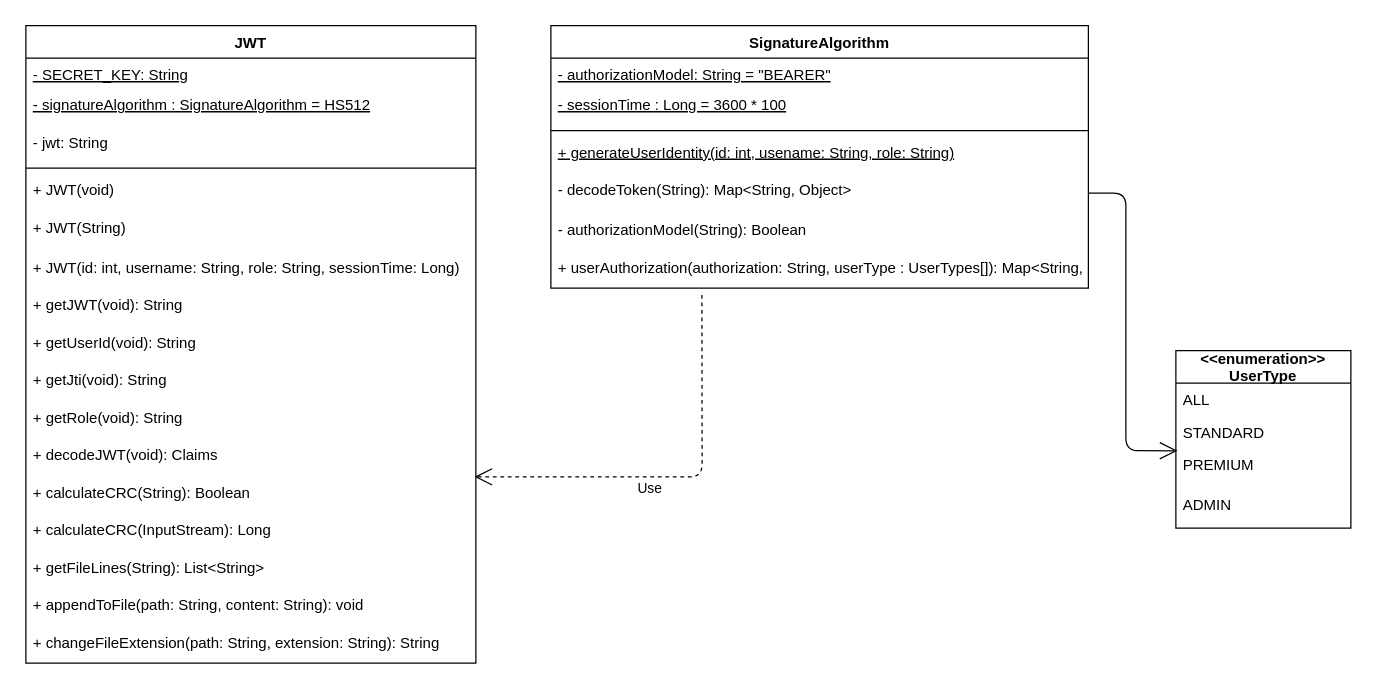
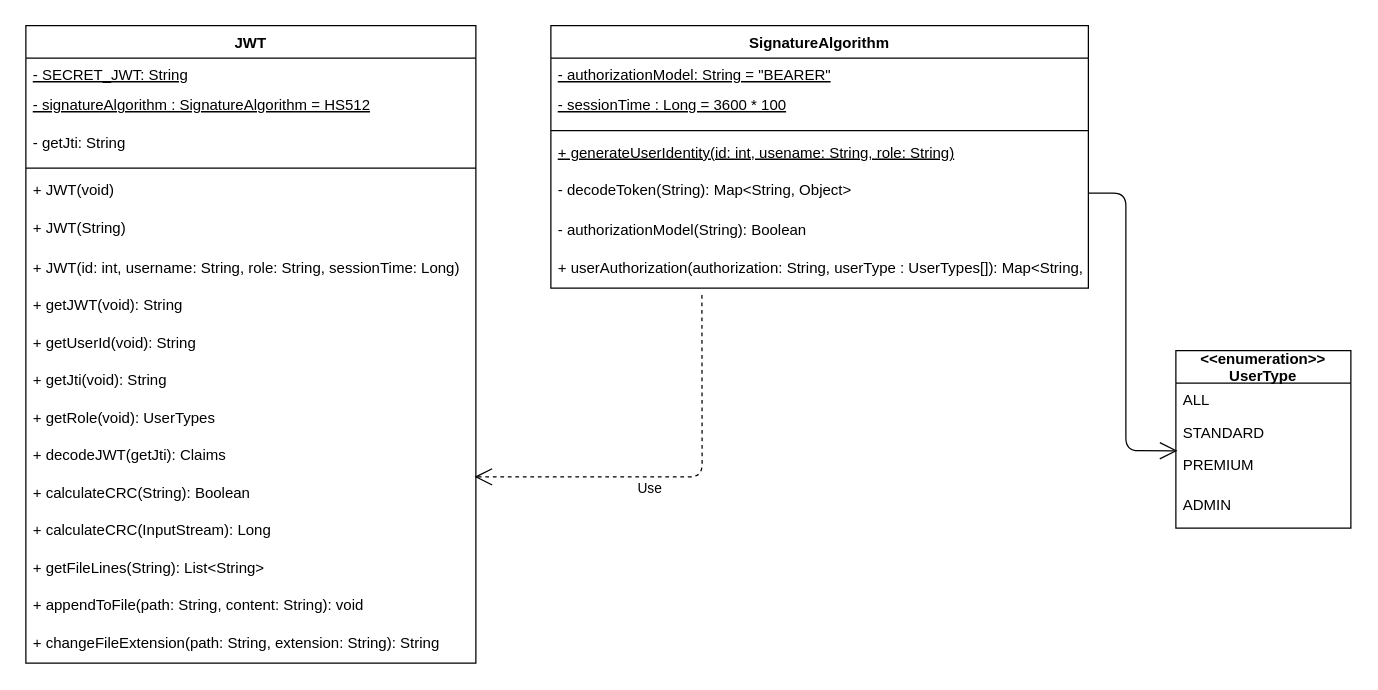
(109, 75) -> (109, 75)
(79, 143) -> (90, 143)
(117, 418) -> (132, 418)
(126, 455) -> (134, 455)
